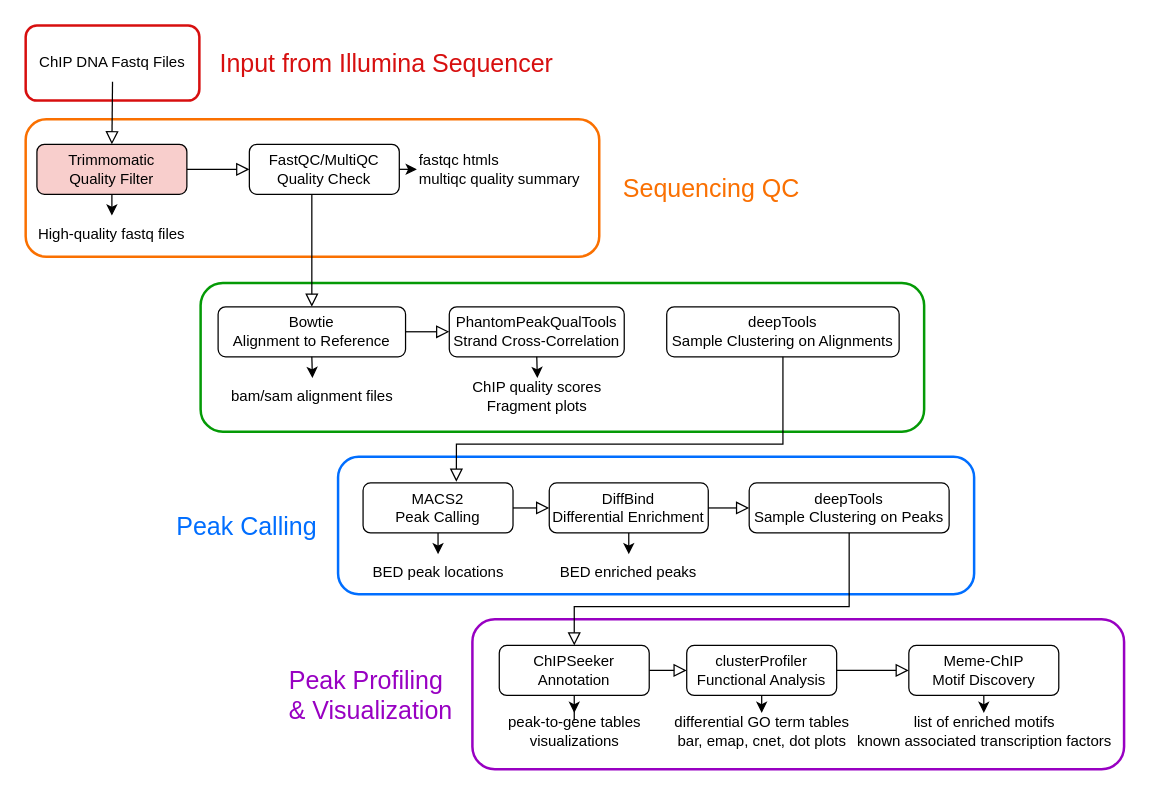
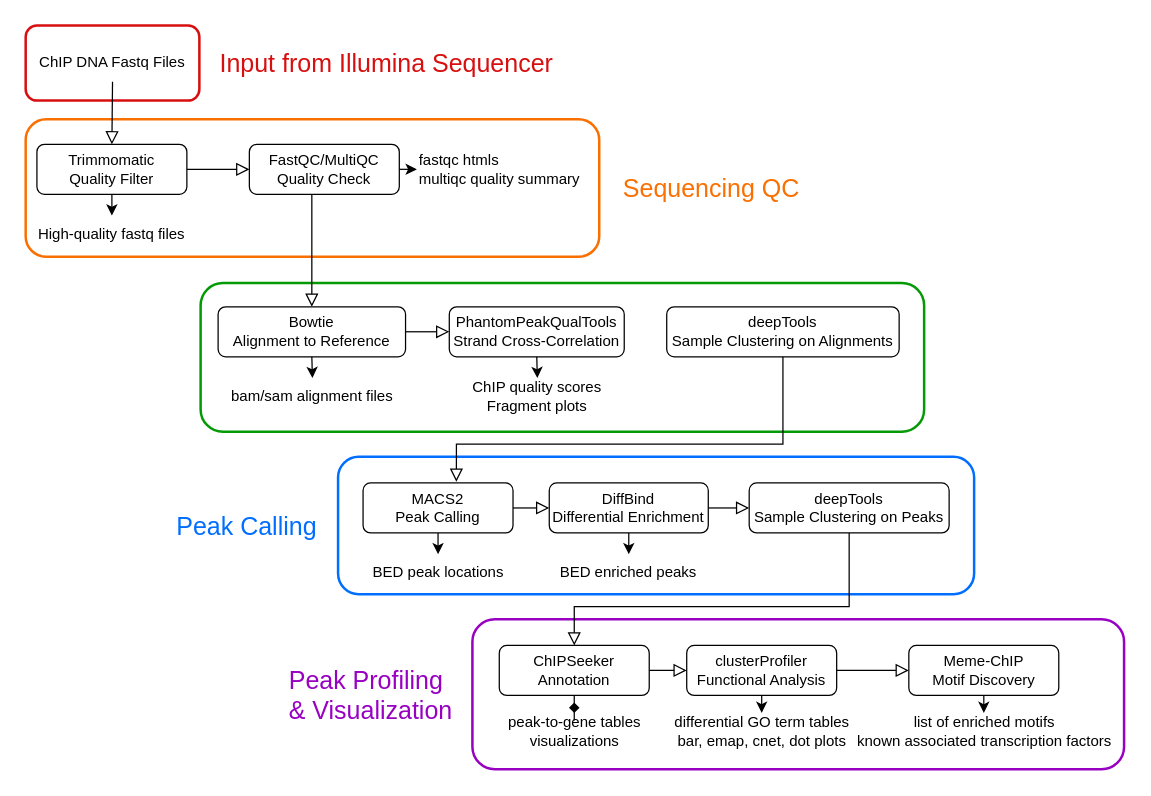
(112, 169) -> (112, 169)
(574, 703) -> (574, 702)
